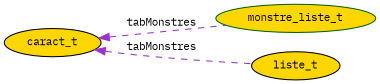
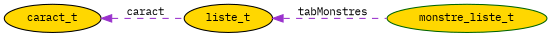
(168, 31) -> (335, 18)
(159, 47) -> (143, 13)
